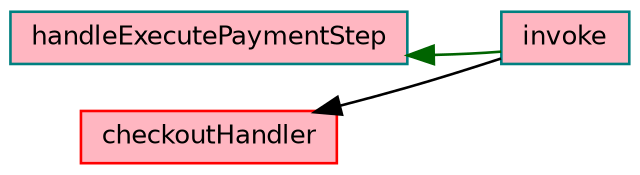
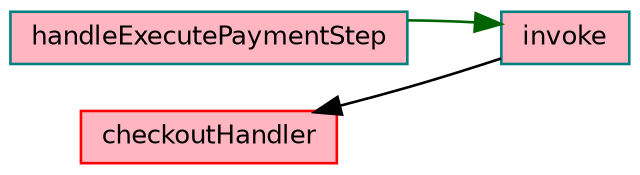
(463, 54) -> (441, 21)
